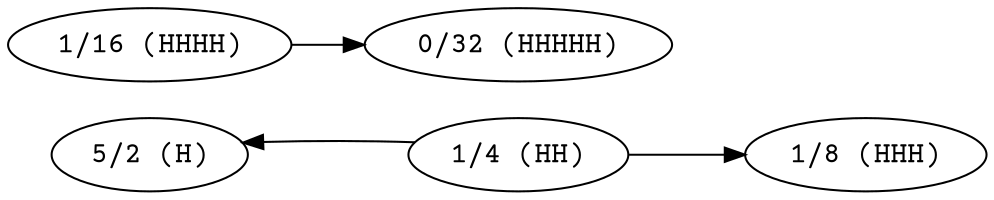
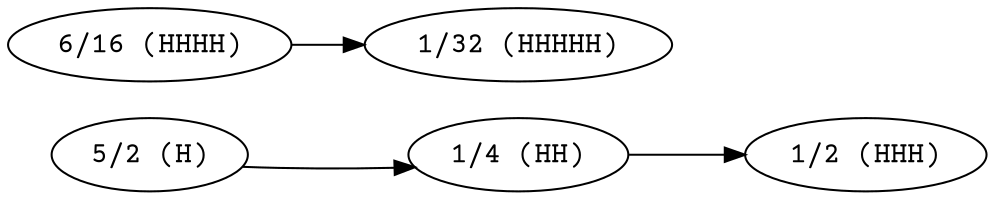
(150, 45) -> (150, 45)
(518, 45) -> (518, 45)
(339, 141) -> (318, 168)
(866, 155) -> (866, 155)
